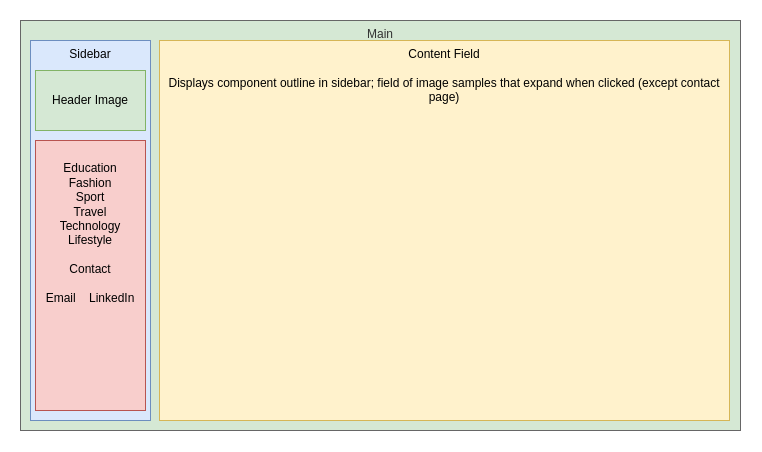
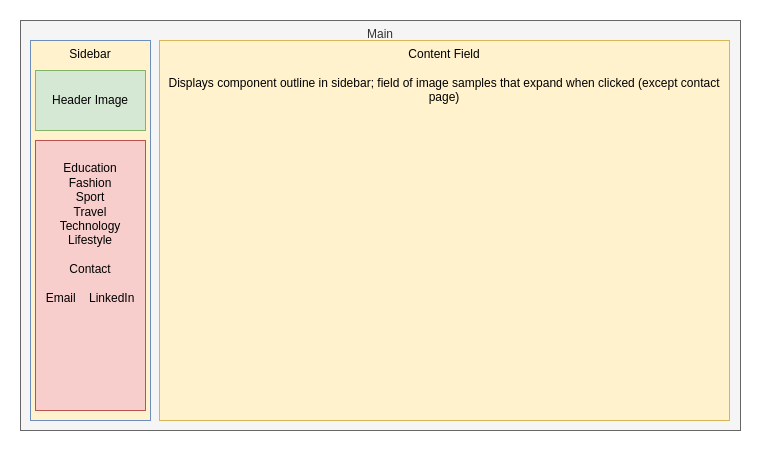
(381, 35) -> (381, 35)
(91, 55) -> (91, 55)
